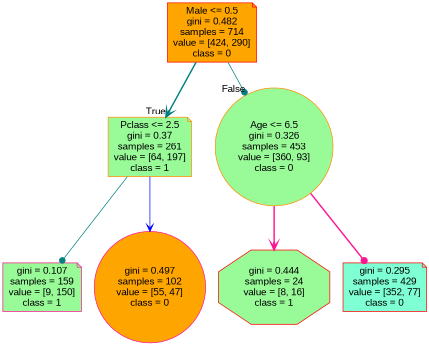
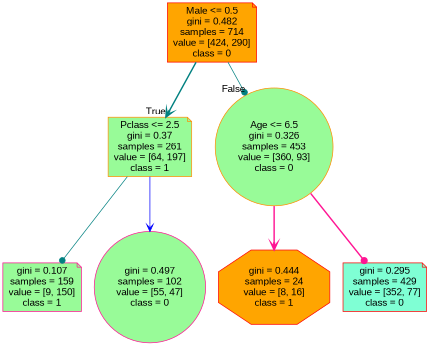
(150, 287) -> (150, 287)
(274, 287) -> (274, 287)
